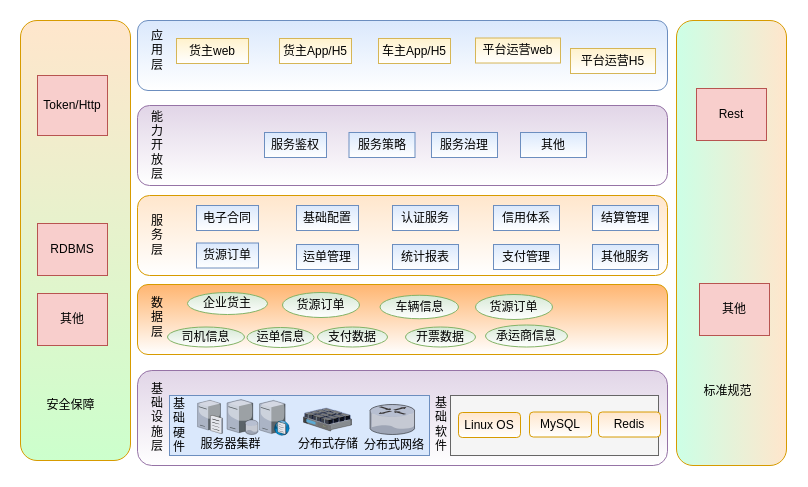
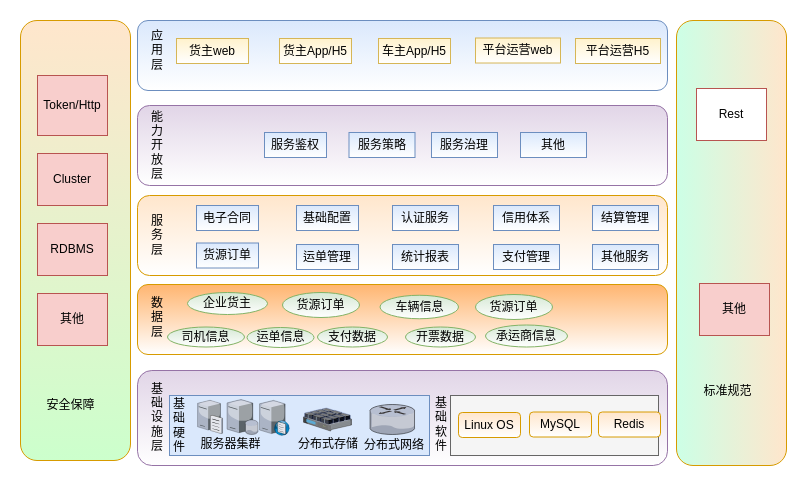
(613, 61) -> (618, 51)
(732, 115) -> (732, 115)
none -> (73, 180)
